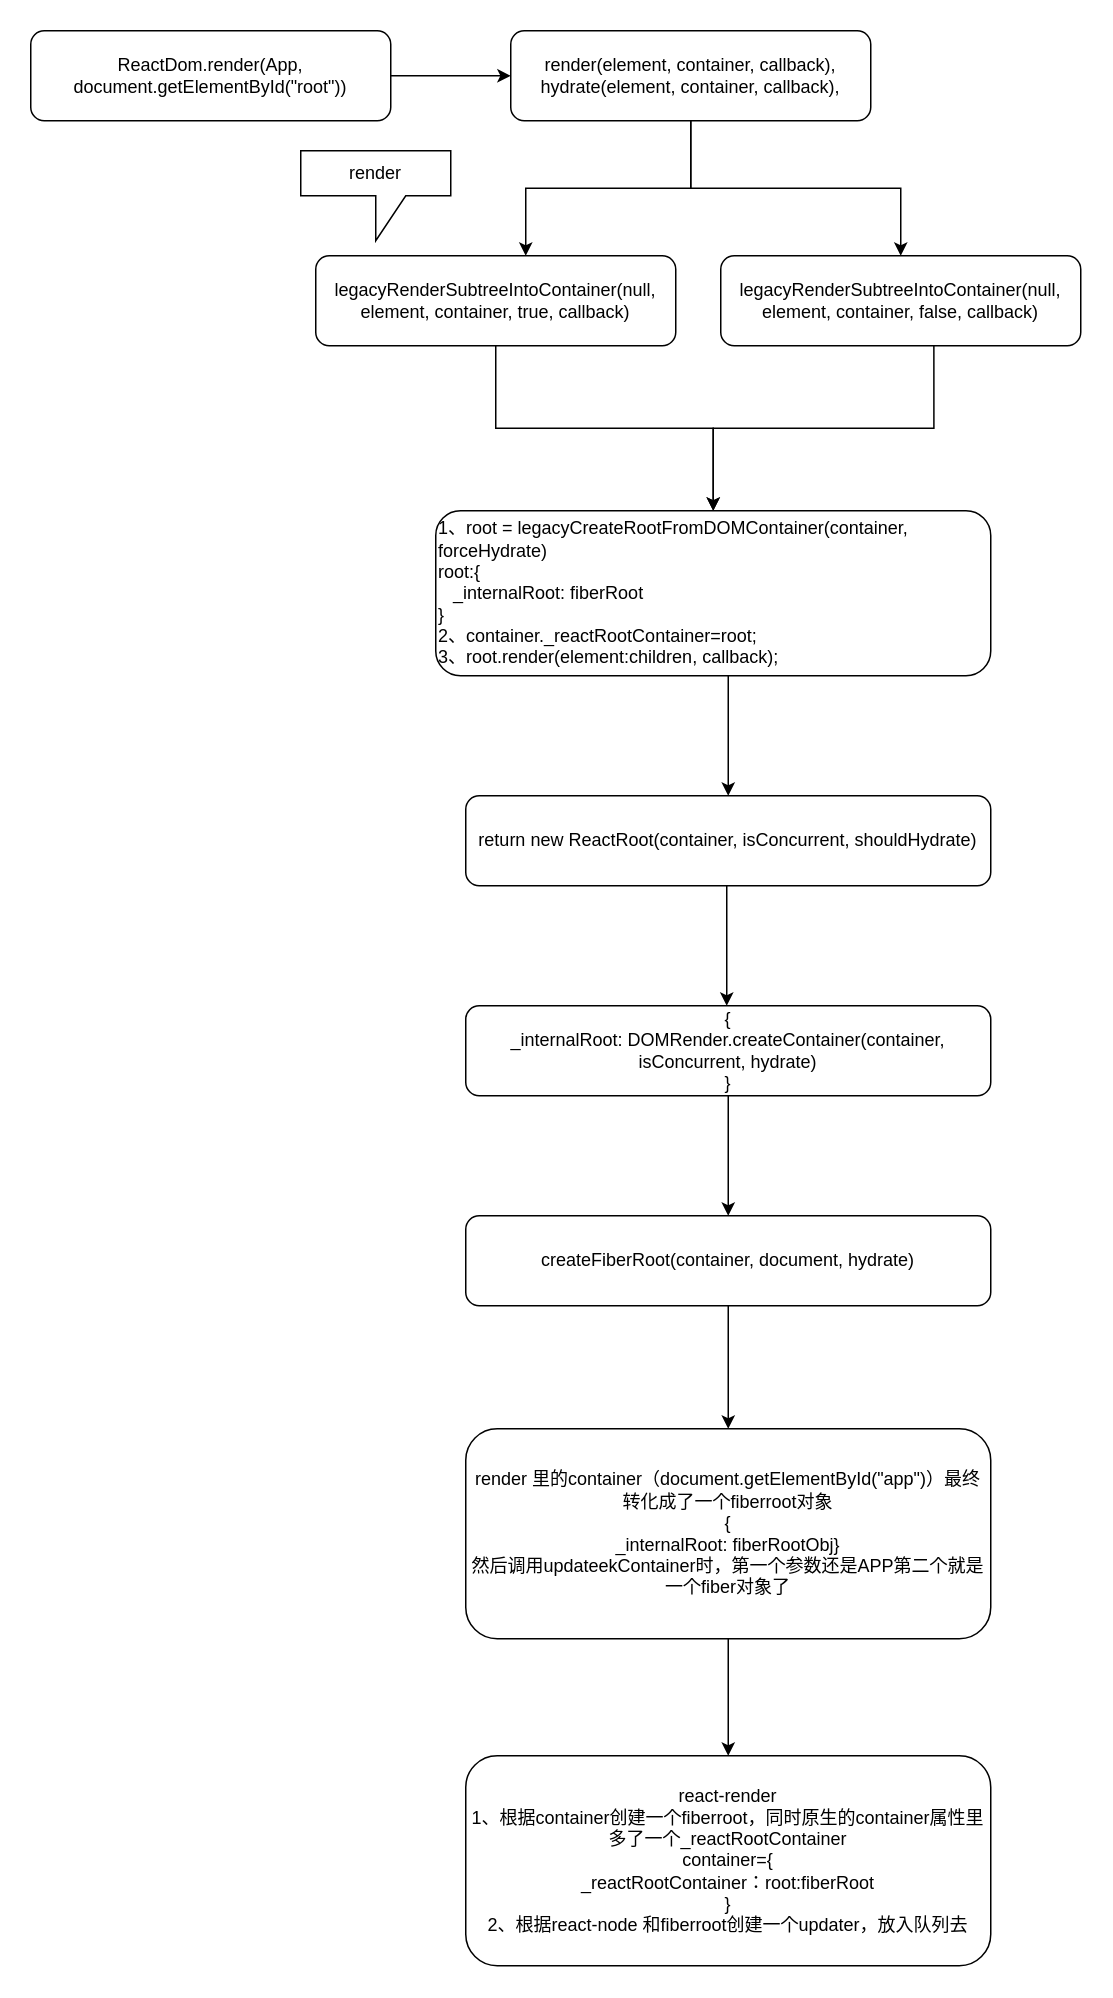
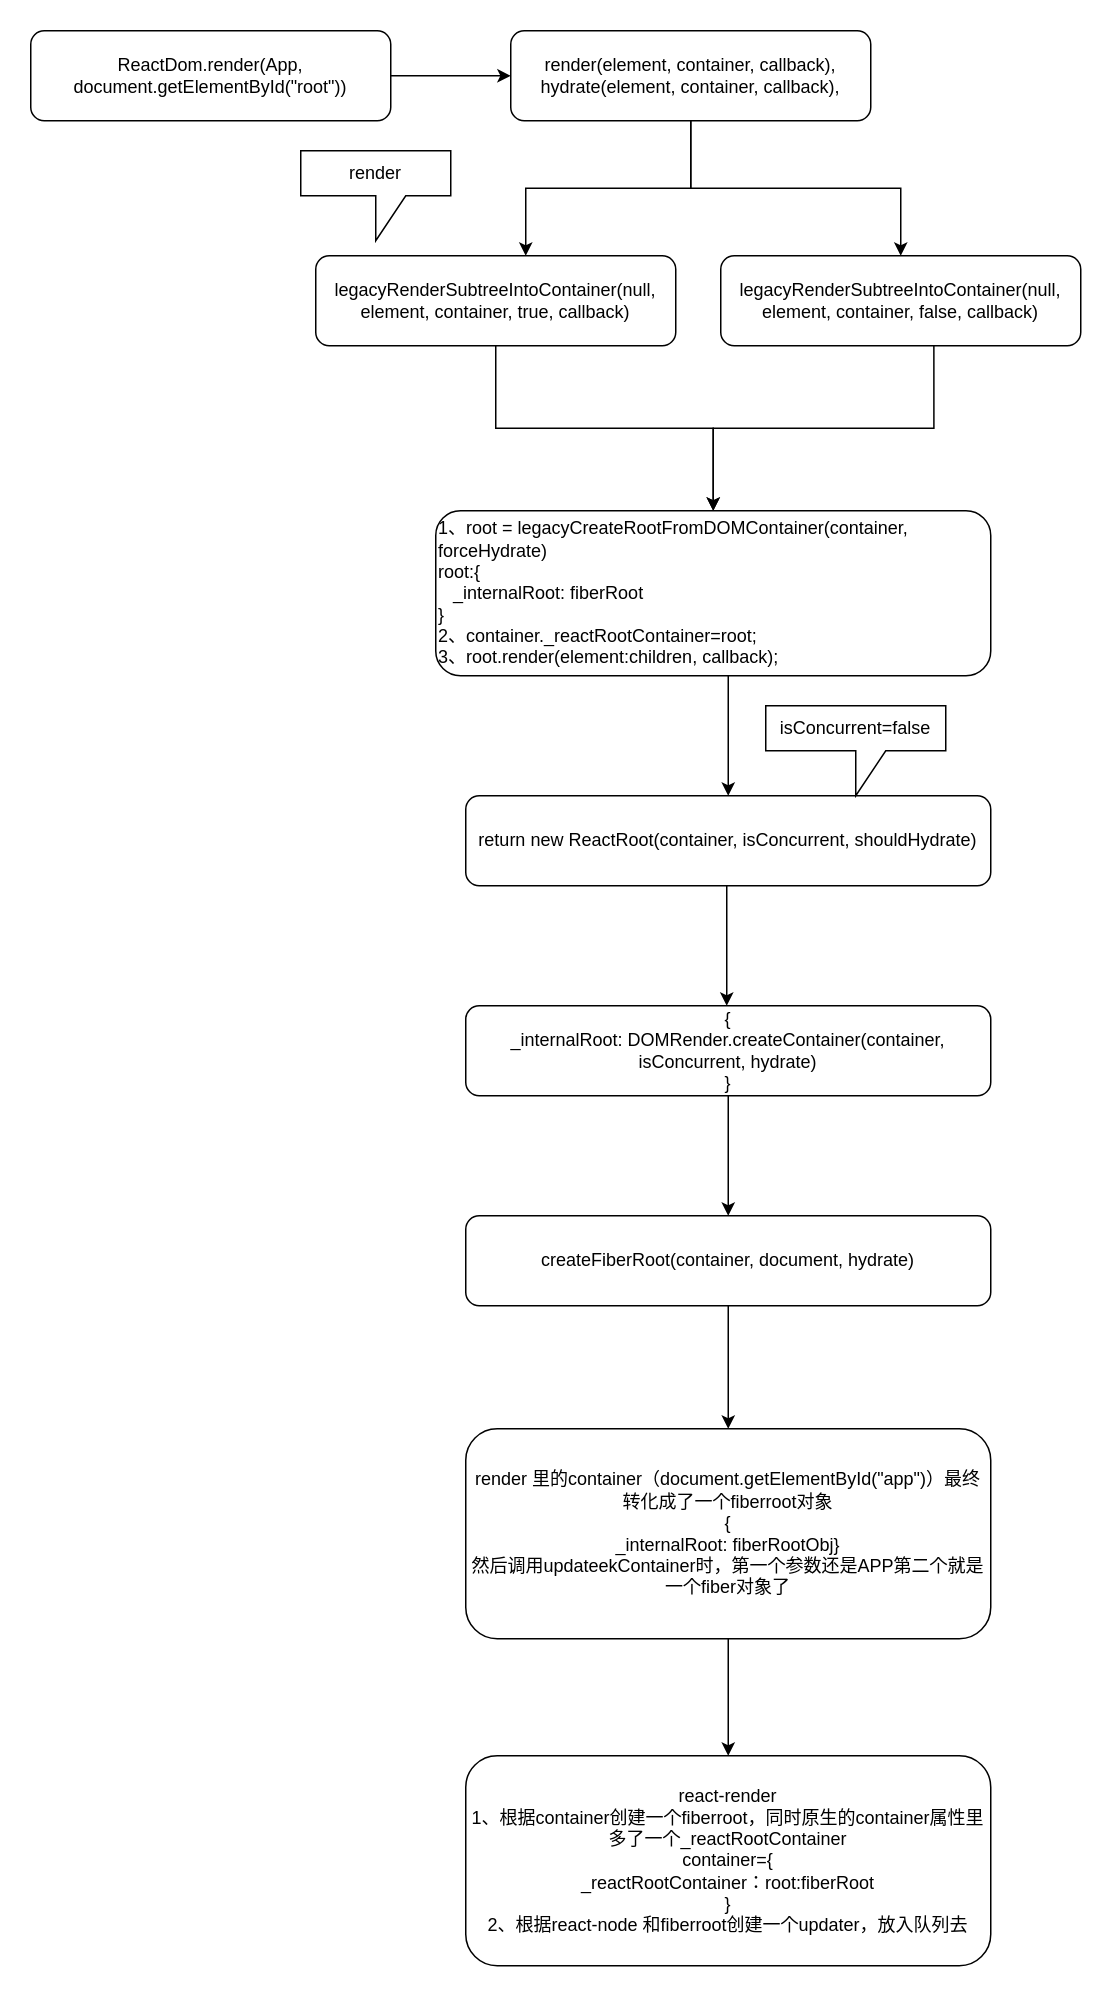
none -> (856, 751)
